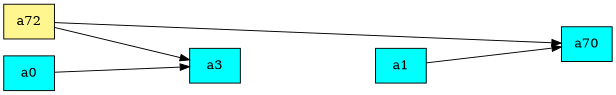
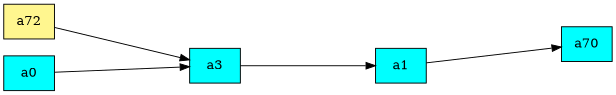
(303, 33) -> none
none -> (303, 66)
